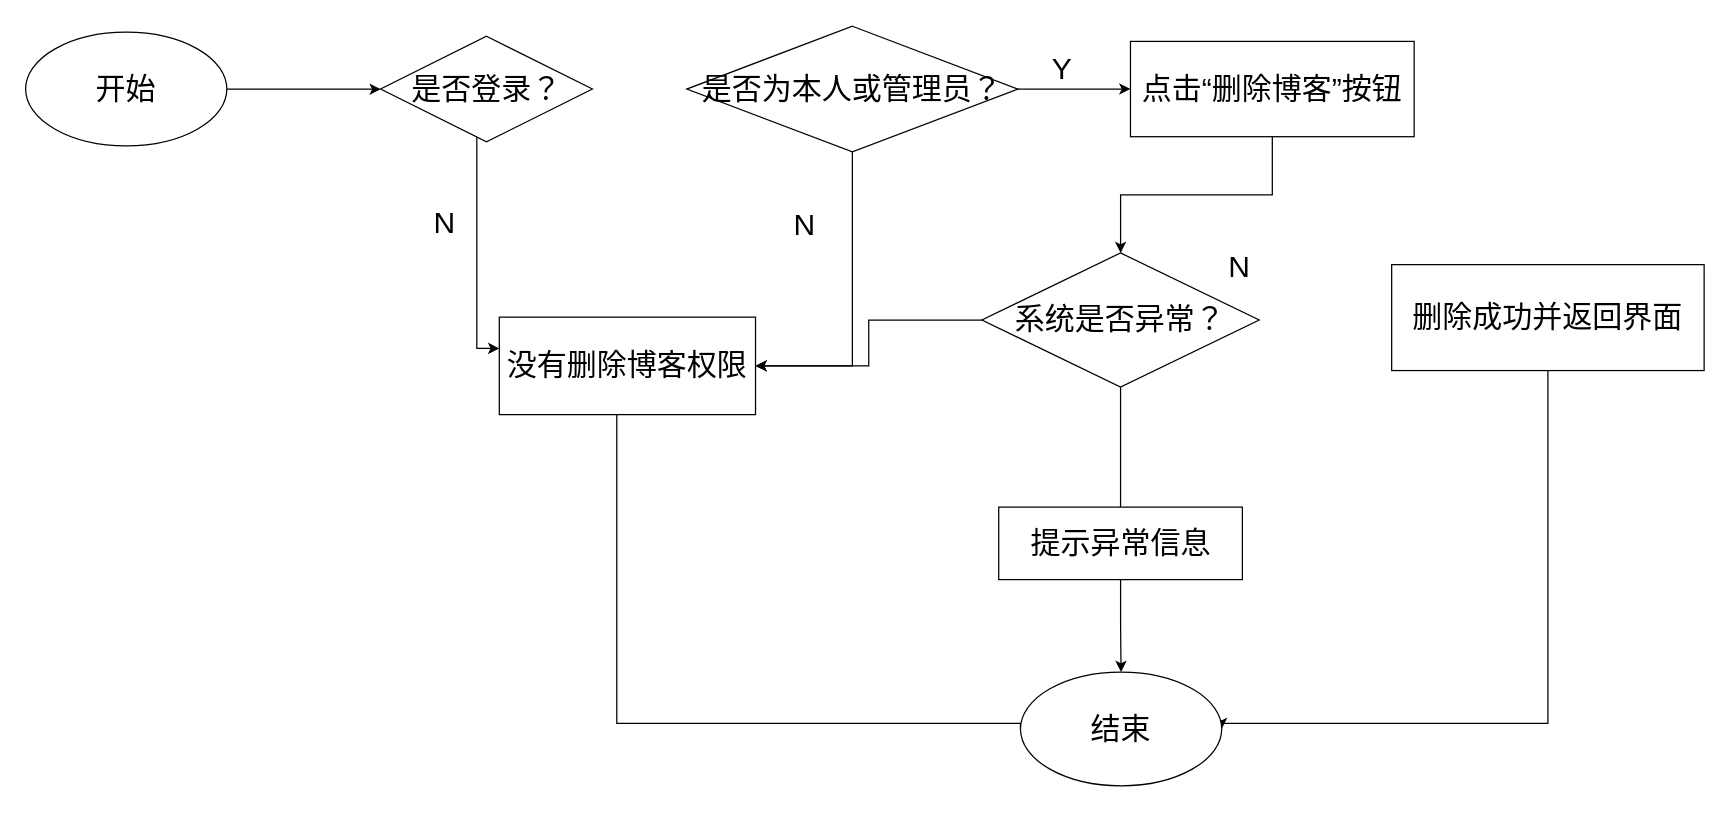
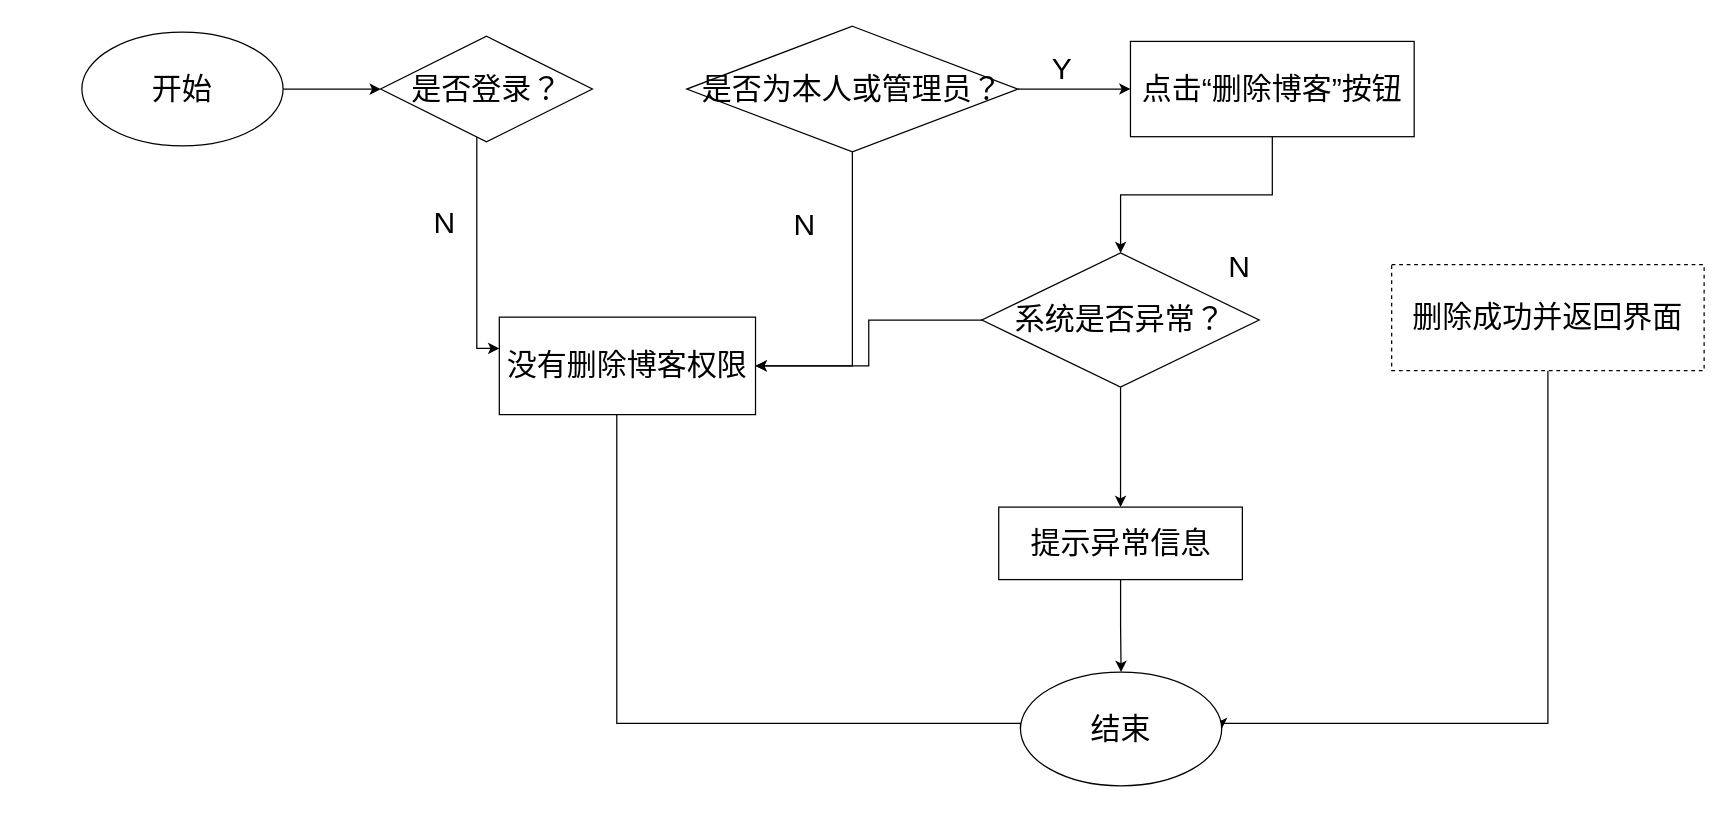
(126, 89) -> (183, 89)
(1548, 317) -> (1548, 317)
(1121, 500) -> (1121, 497)
